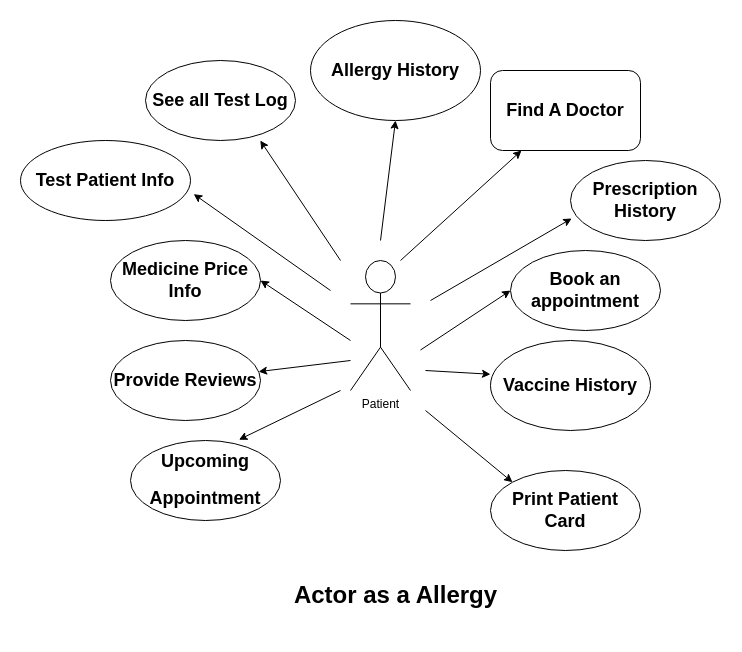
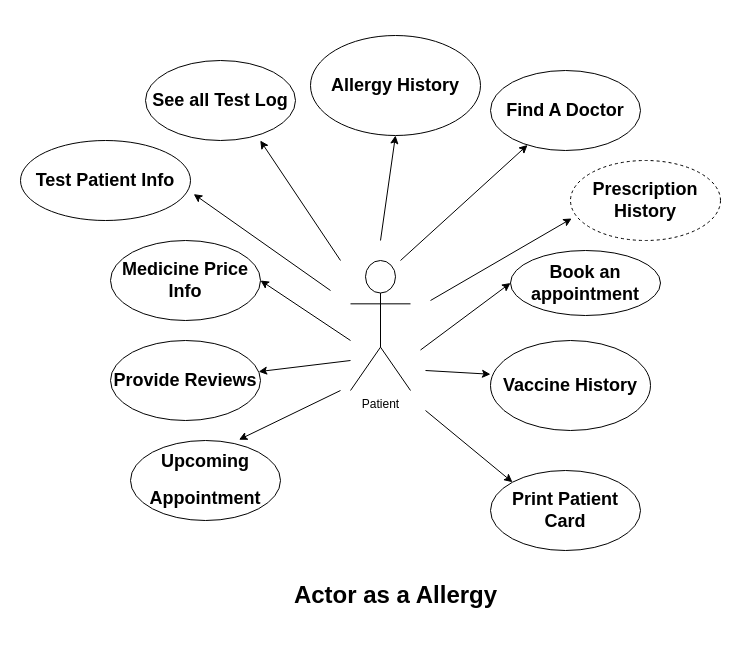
(396, 71) -> (396, 86)
(566, 111) -> (566, 111)
(646, 201) -> (646, 201)
(586, 291) -> (586, 283)
